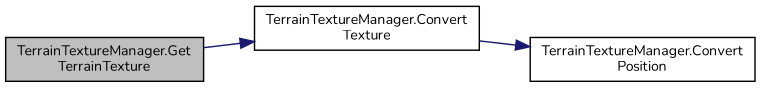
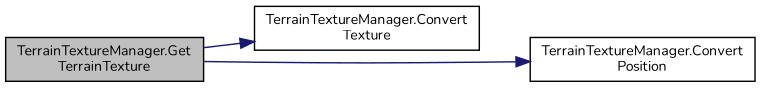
(497, 43) -> (360, 63)
